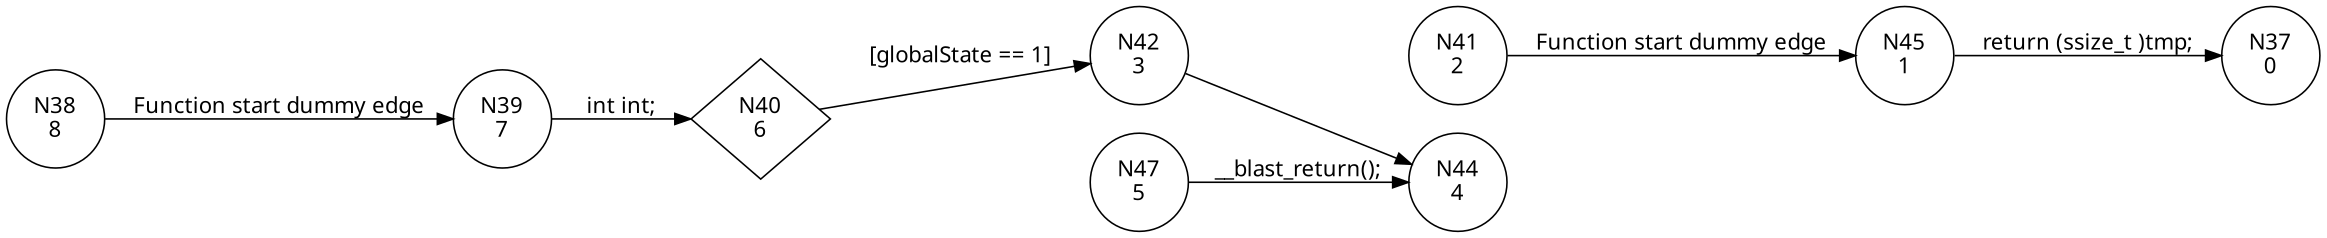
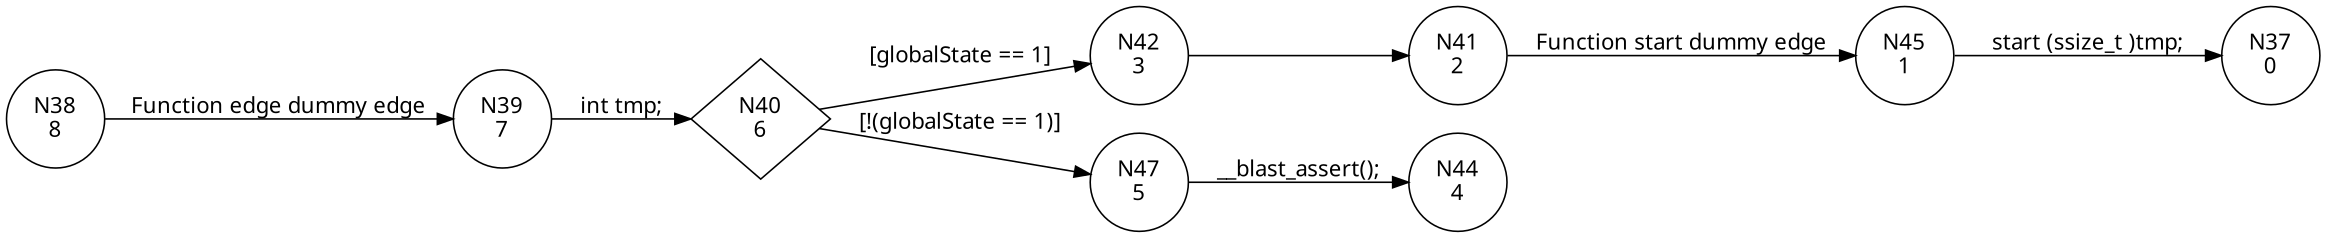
(2088, 44) -> (2088, 44)
(279, 107) -> (279, 107)
(621, 107) -> (621, 107)
(1291, 116) -> (1291, 56)
none -> (947, 150)
(1299, 170) -> (1299, 170)
